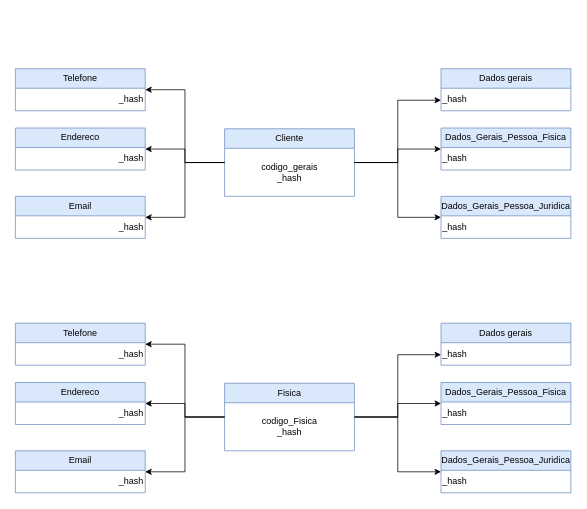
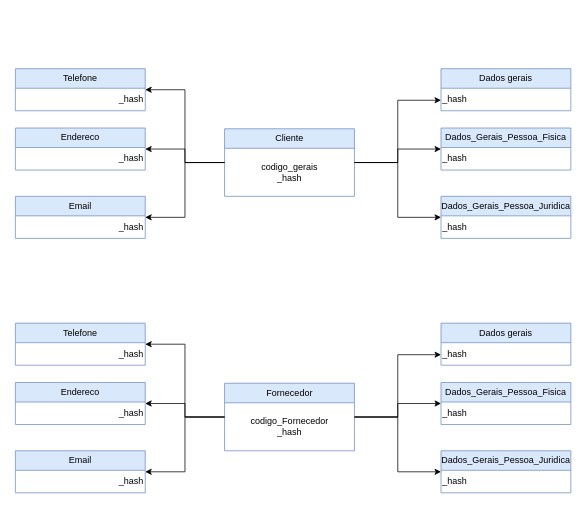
(290, 393) -> (290, 393)
(290, 426) -> (290, 426)
